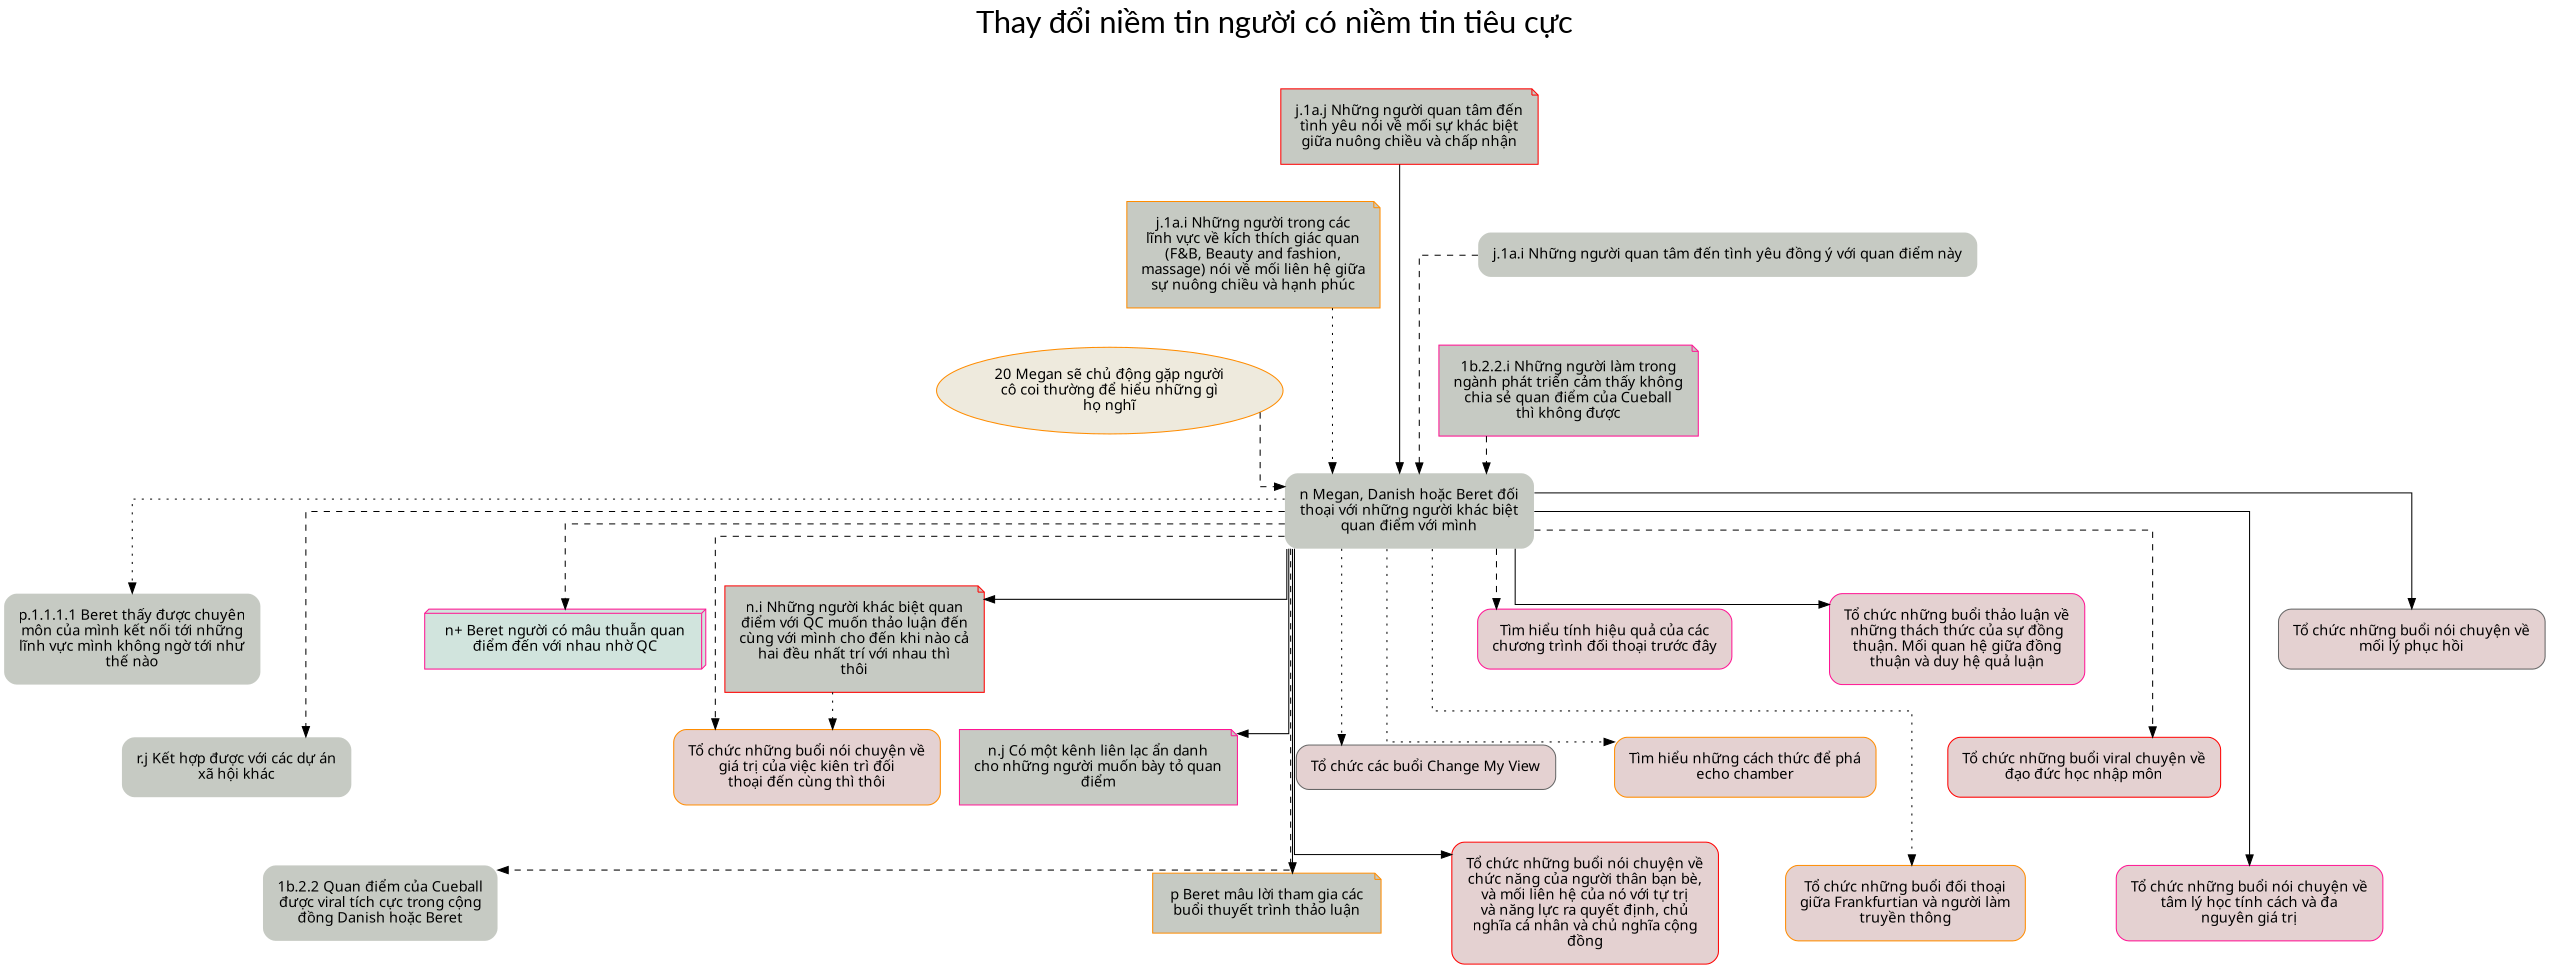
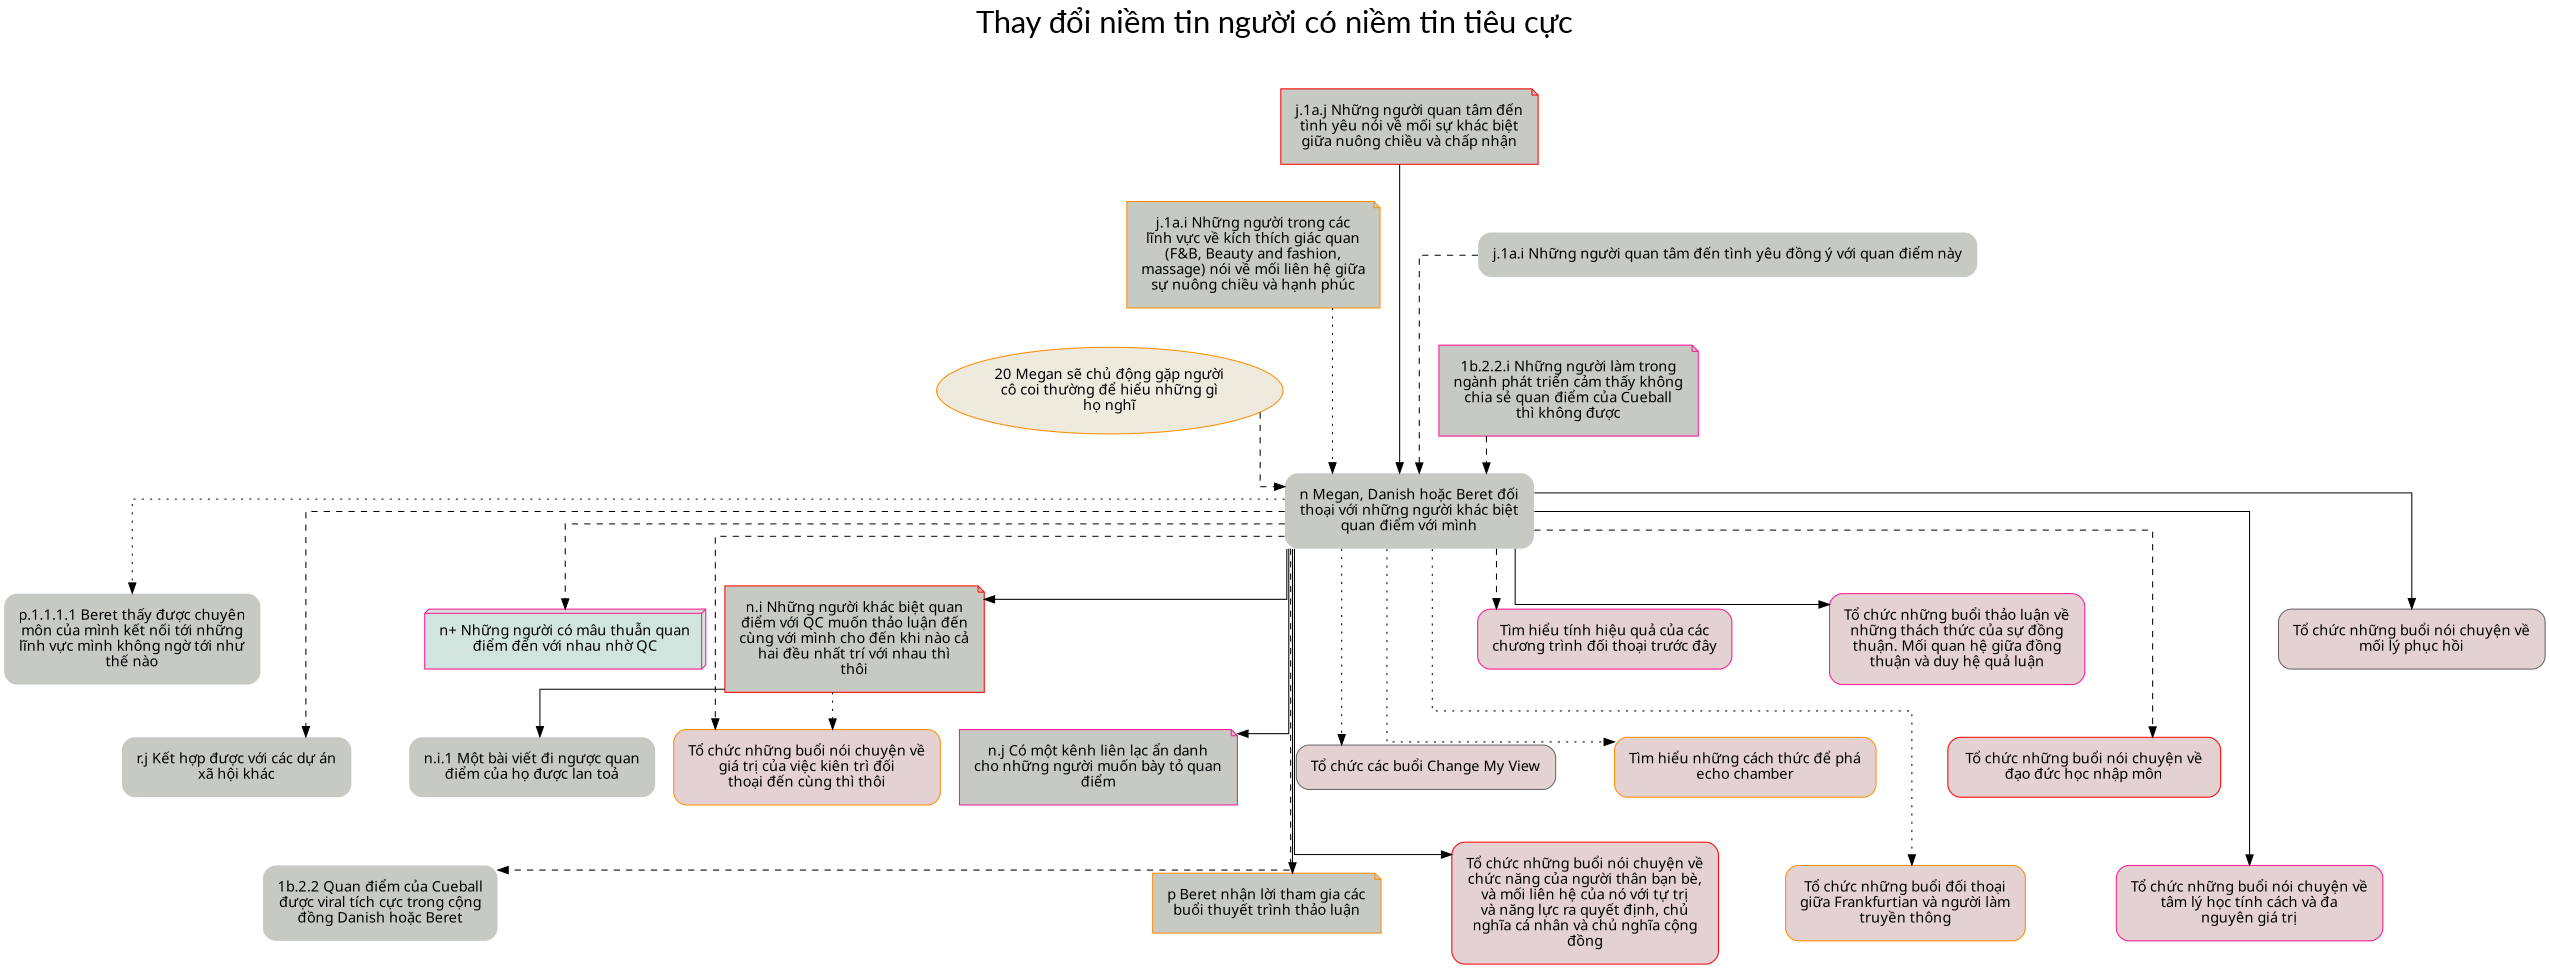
(565, 639) -> (565, 639)
none -> (532, 767)
(2084, 767) -> (2084, 767)
(1267, 903) -> (1267, 903)
